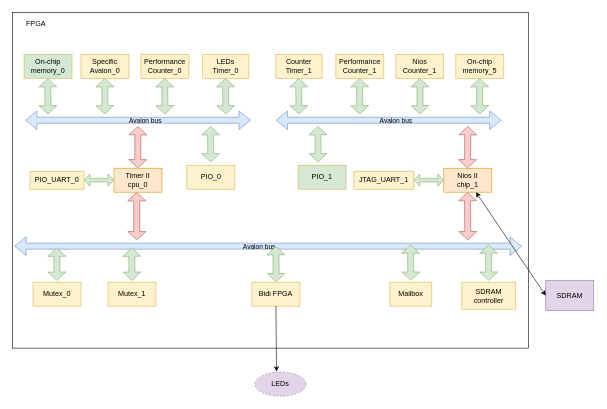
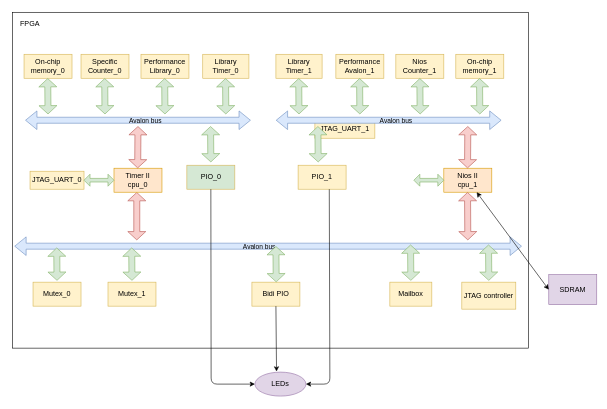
(36, 24) -> (30, 24)
(48, 66) -> (48, 66)
(105, 66) -> (105, 66)
(165, 66) -> (165, 66)
(226, 66) -> (226, 66)
(299, 66) -> (299, 66)
(360, 66) -> (360, 66)
(480, 66) -> (480, 66)
(211, 177) -> (211, 177)
(322, 177) -> (322, 177)
(57, 180) -> (57, 180)
(384, 180) -> (345, 129)
(468, 180) -> (468, 180)
none -> (329, 261)
(276, 294) -> (276, 294)
(489, 296) -> (489, 296)
(570, 296) -> (573, 290)
none -> (211, 380)
(280, 384) -> (280, 384)
